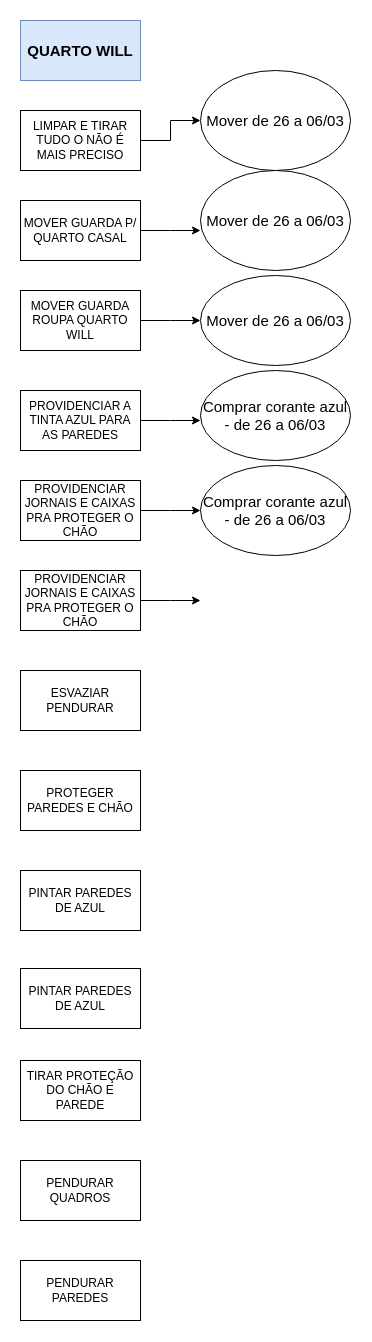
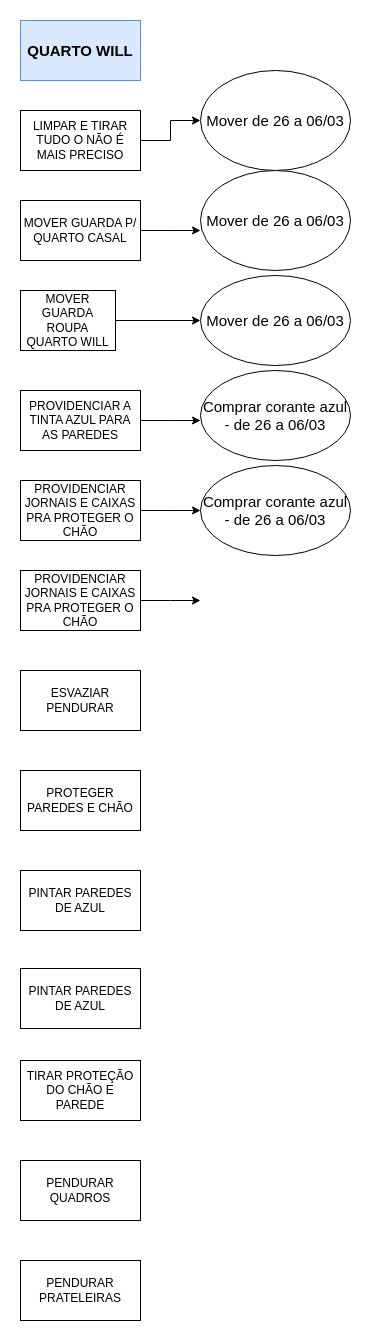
(81, 321) -> (68, 321)
(81, 1291) -> (81, 1291)
